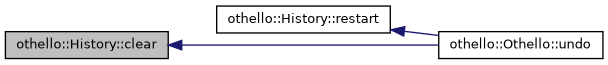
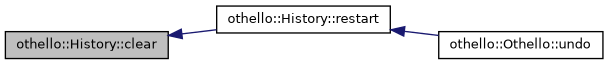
(310, 45) -> (199, 32)
